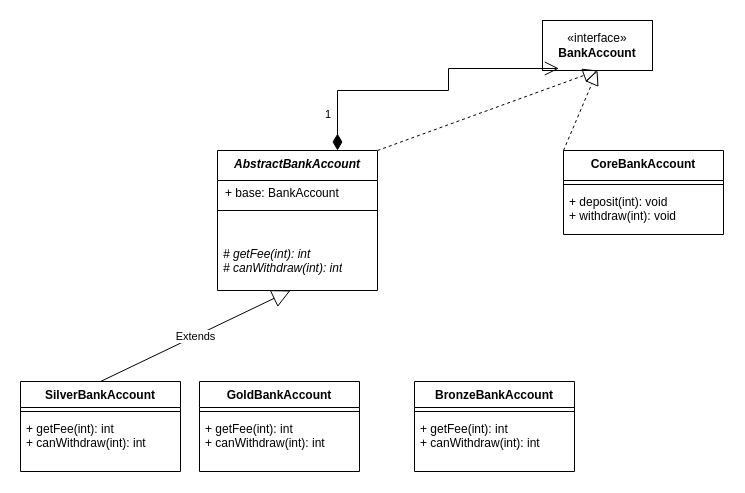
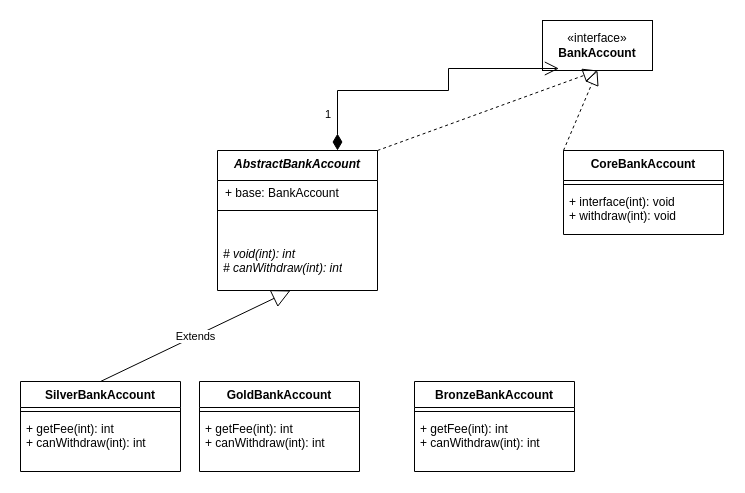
(631, 210) -> (634, 210)
(291, 262) -> (291, 262)
